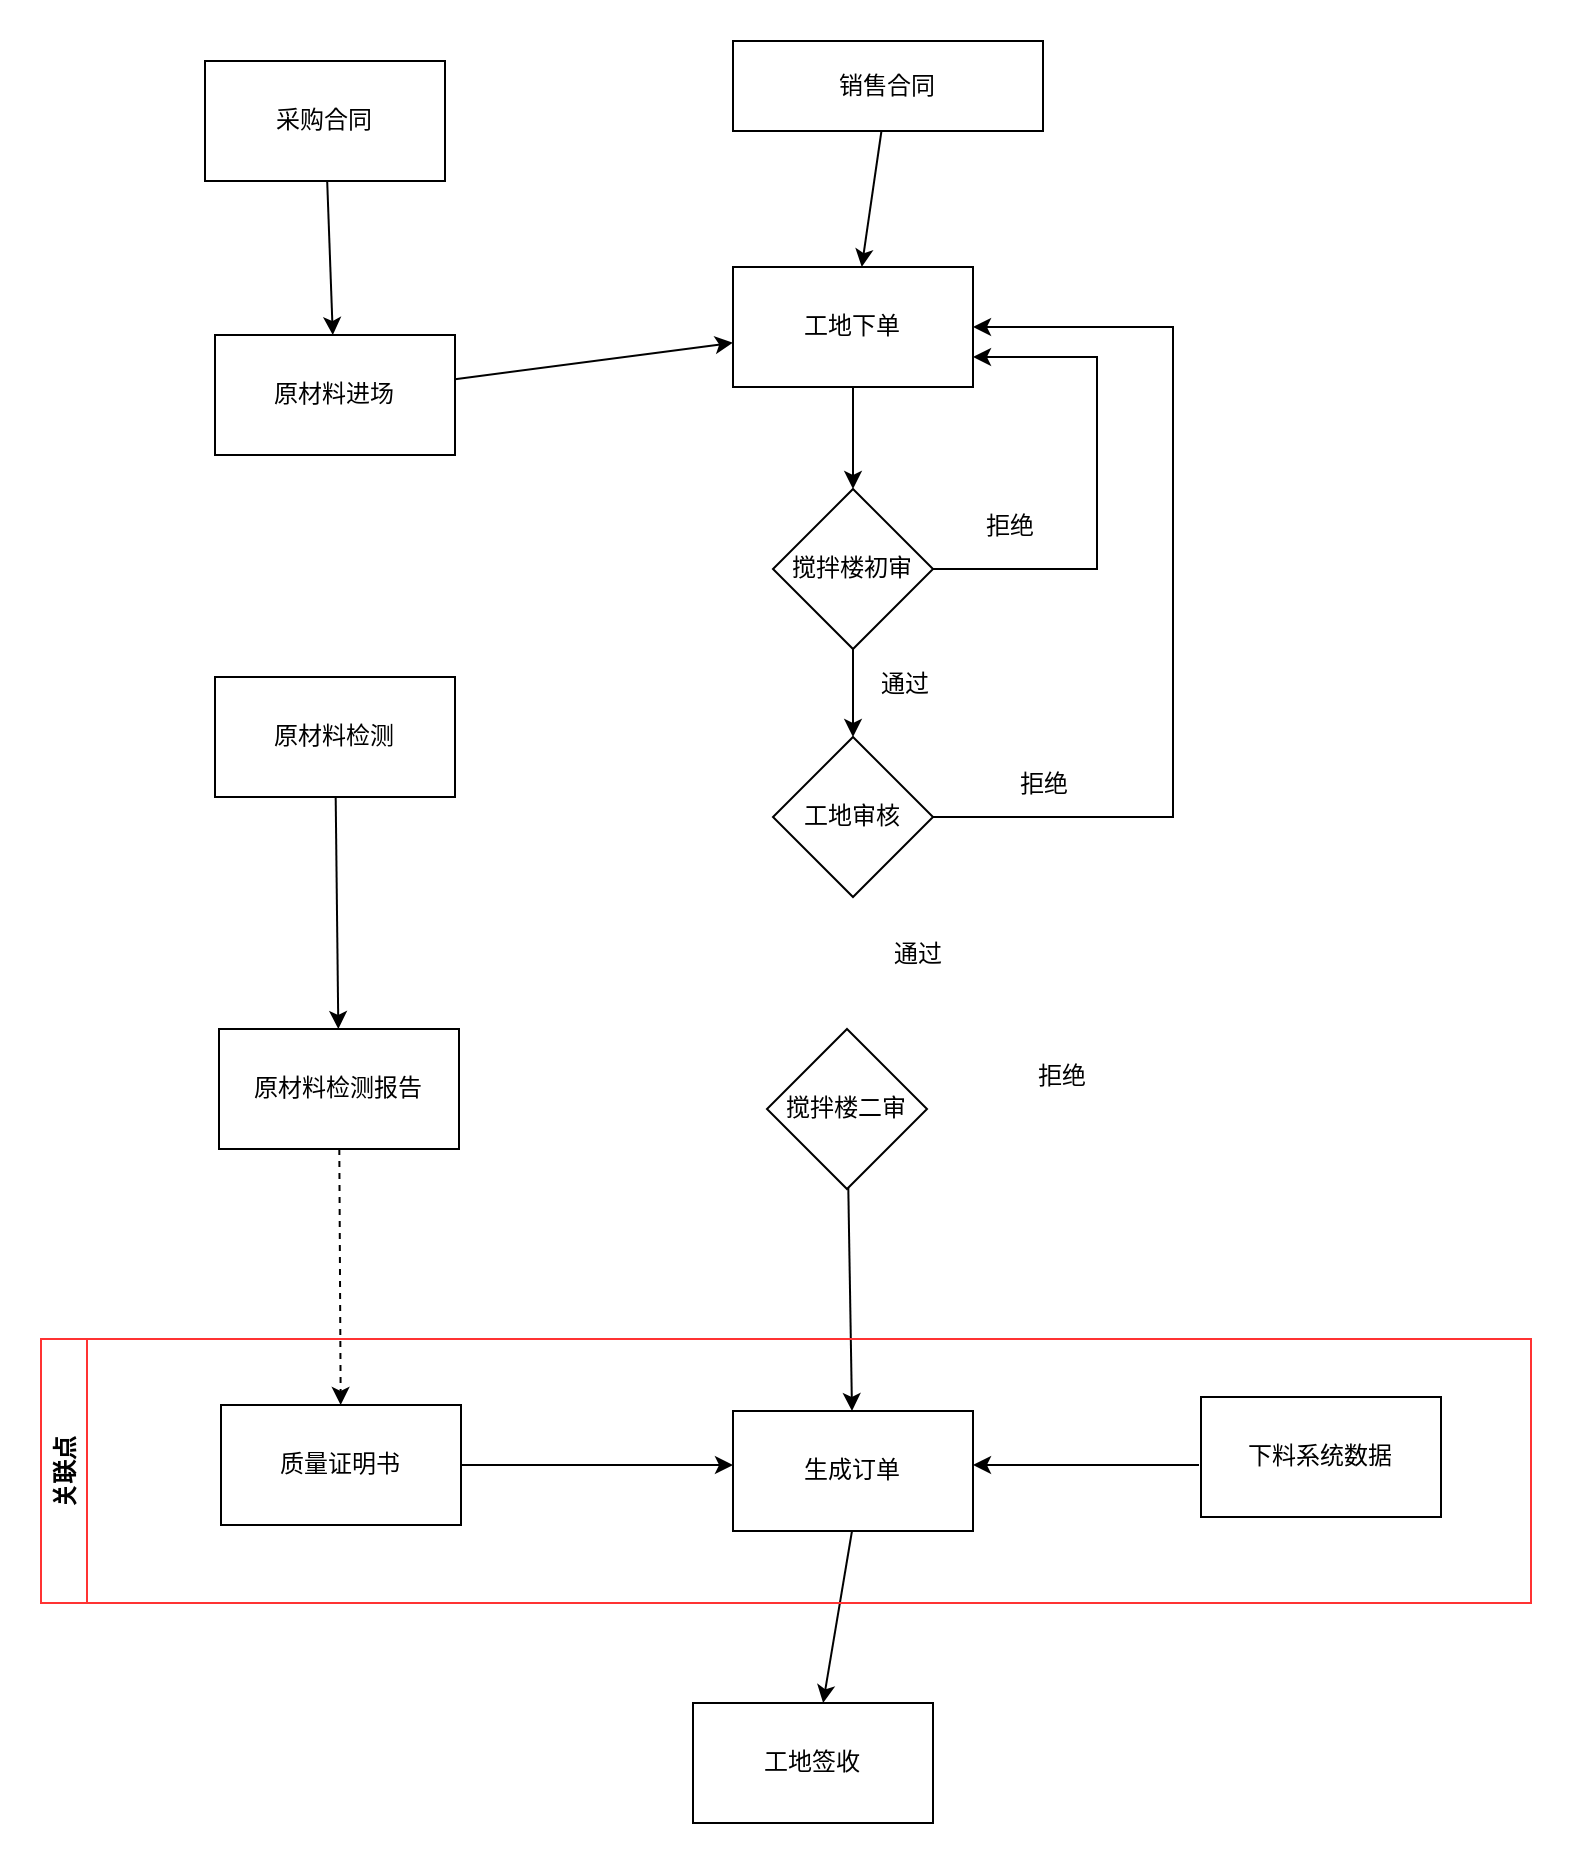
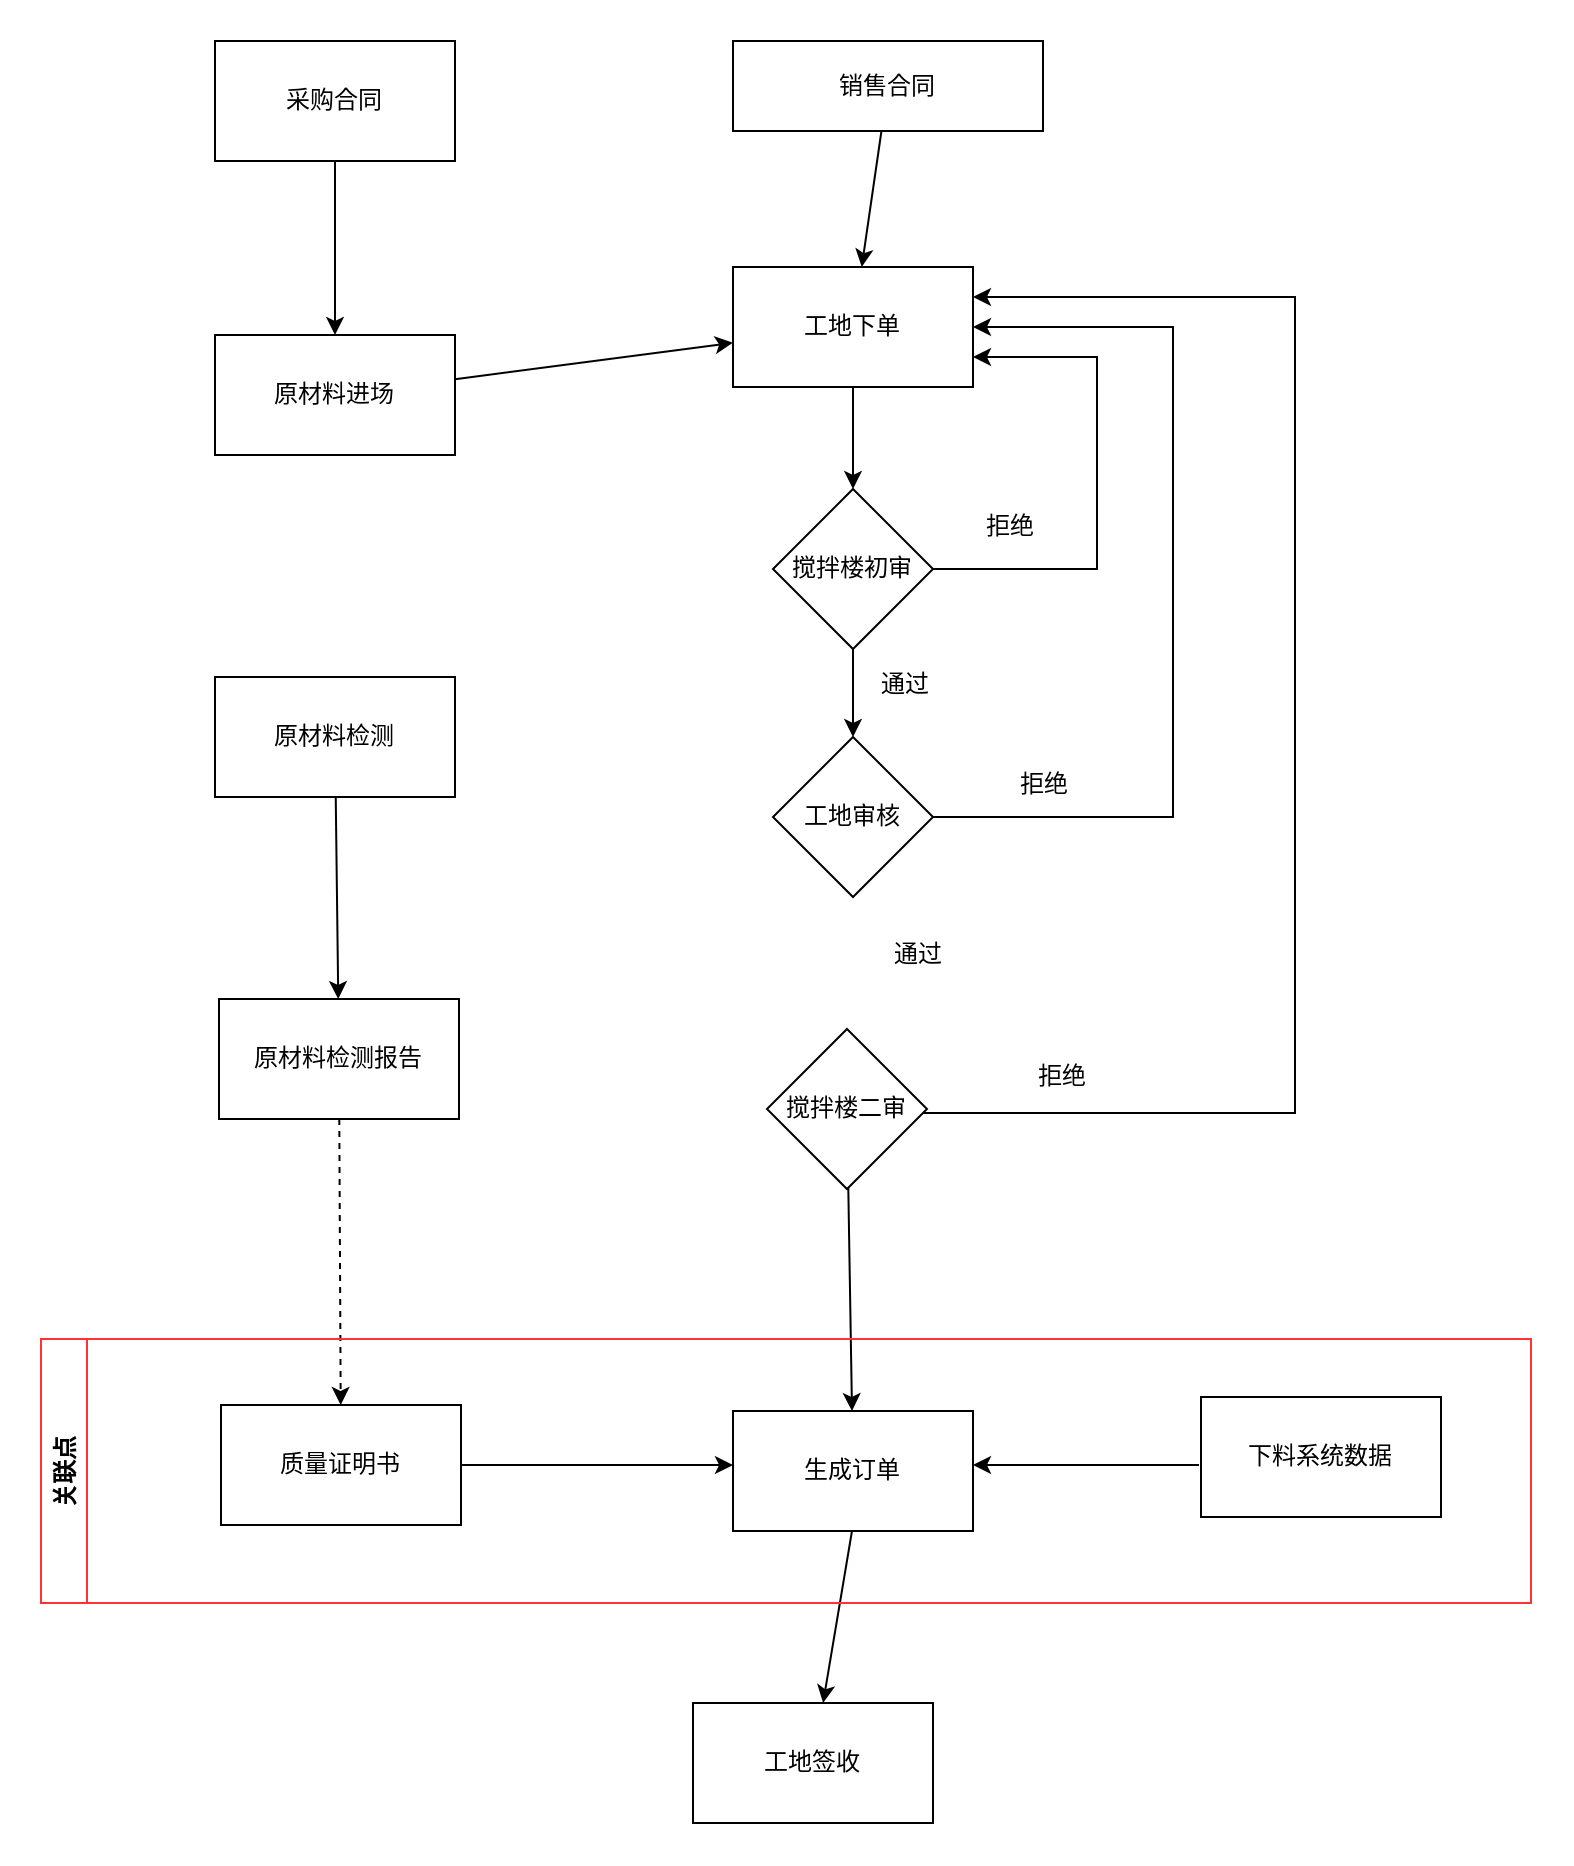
(325, 121) -> (335, 101)
none -> (1295, 737)
(339, 1089) -> (339, 1059)
